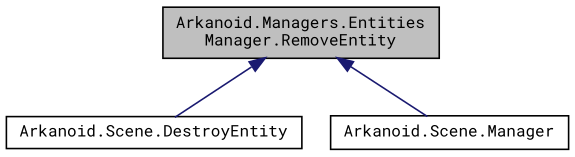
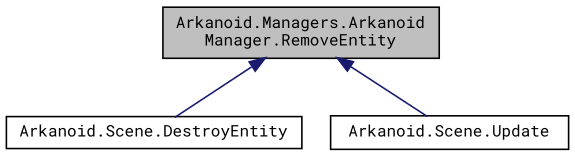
(301, 33) -> (301, 33)
(450, 133) -> (450, 133)
